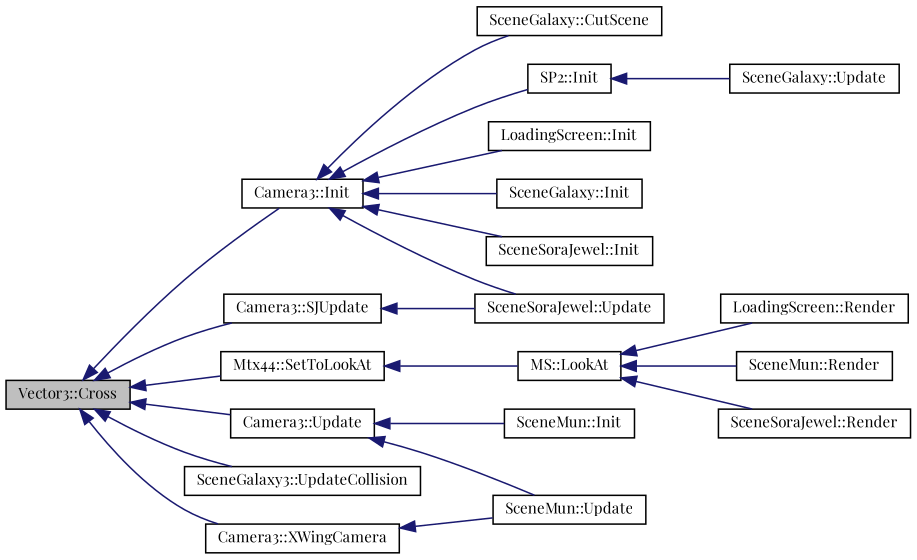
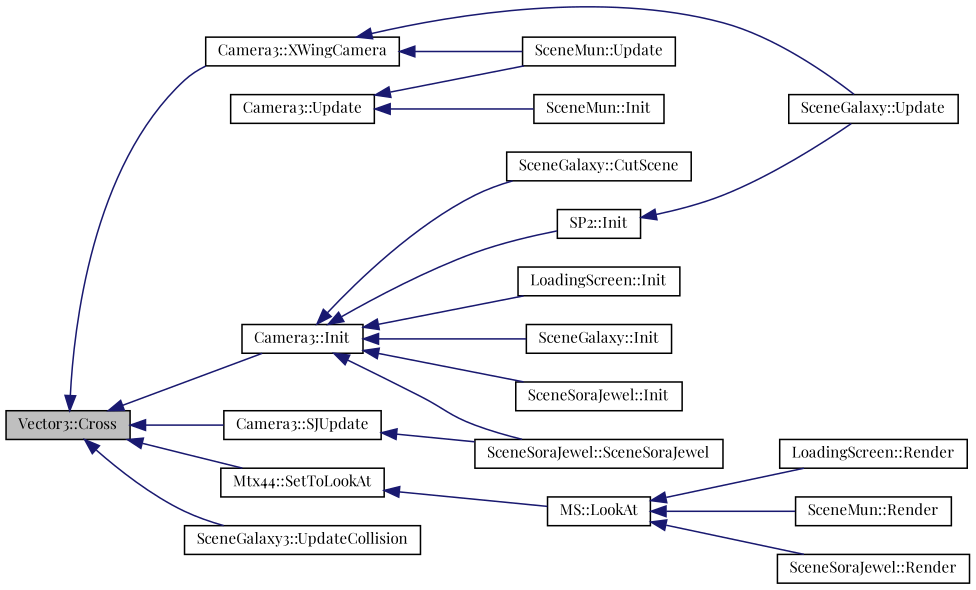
none -> (622, 8)
(569, 309) -> (599, 454)
(188, 409) -> none
